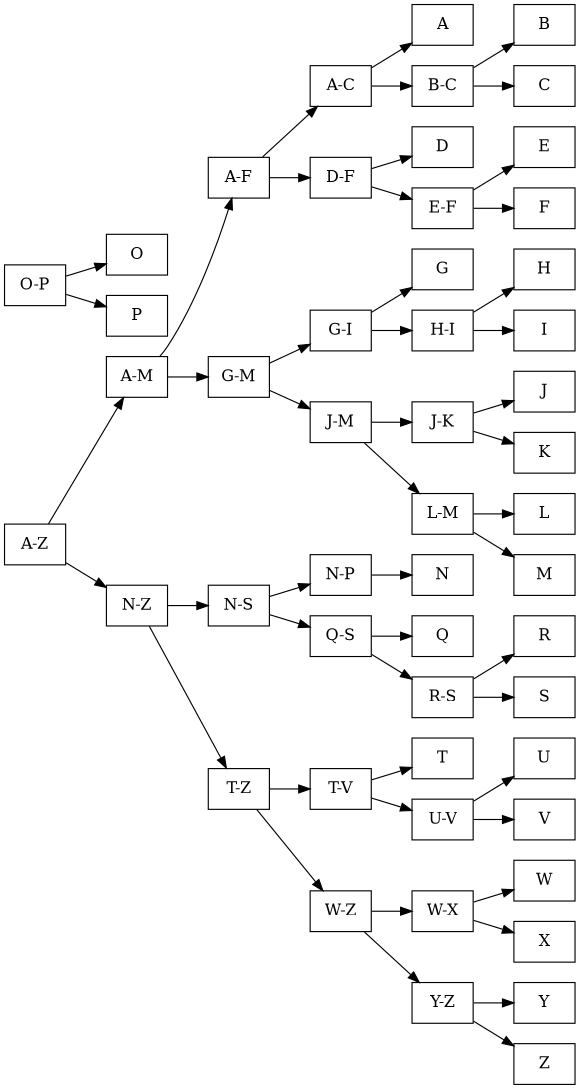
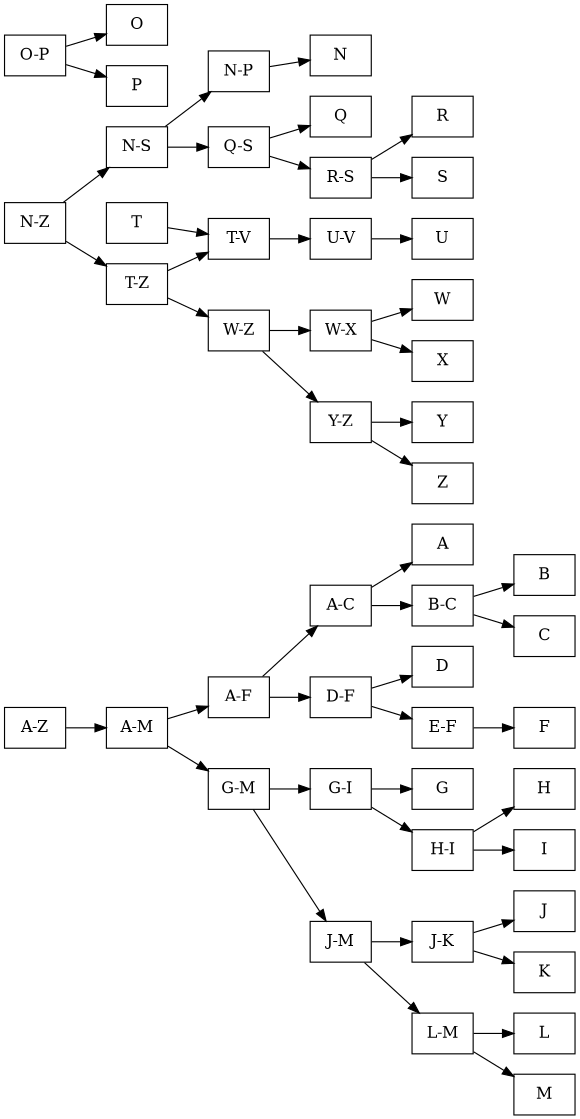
(544, 147) -> none
(81, 572) -> none
(386, 775) -> (182, 230)
(544, 820) -> none
